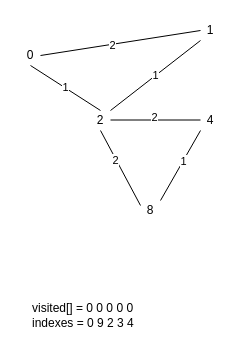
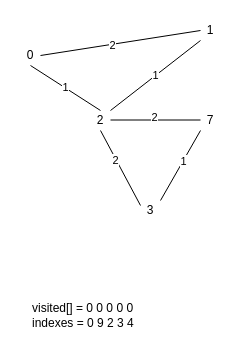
(211, 121) -> (211, 121)
(151, 211) -> (151, 211)
